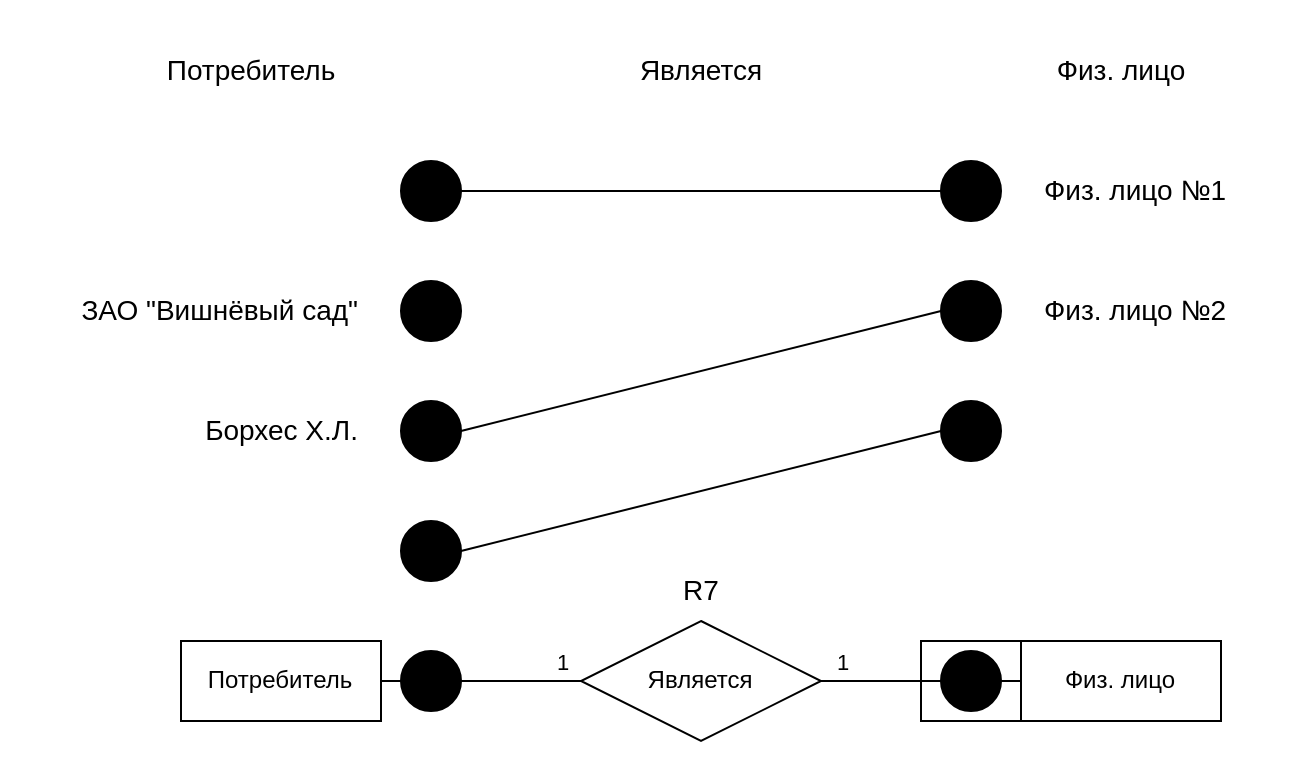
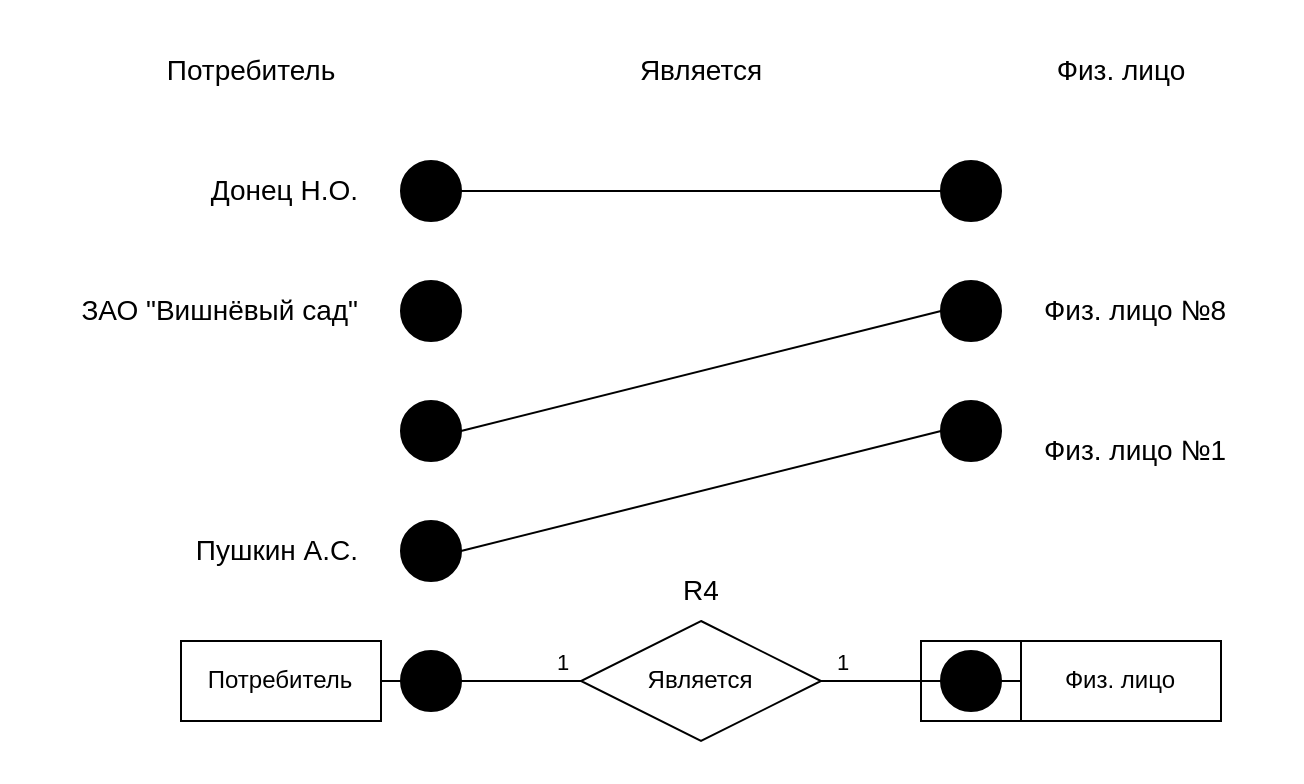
none -> (261, 191)
(1151, 191) -> (1151, 451)
(1116, 311) -> (1116, 311)
(261, 431) -> none
none -> (261, 551)
(702, 591) -> (702, 591)
